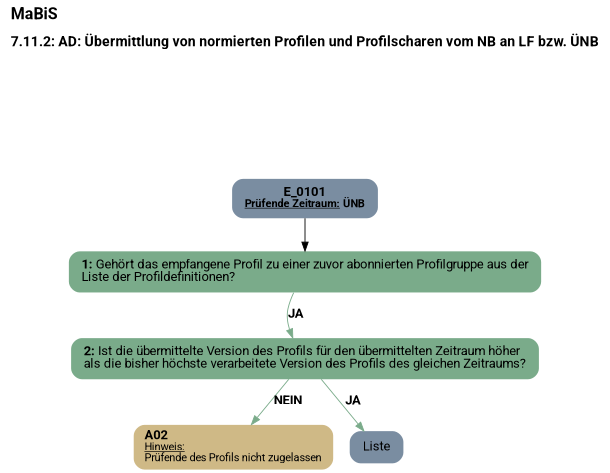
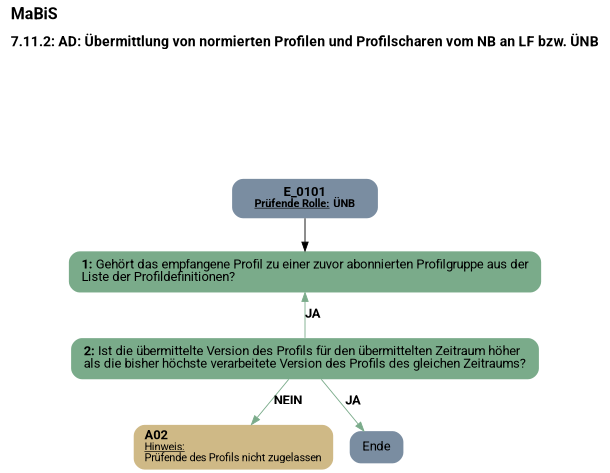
(292, 204) -> (292, 204)
(288, 311) -> (305, 320)
(377, 447) -> (377, 447)
